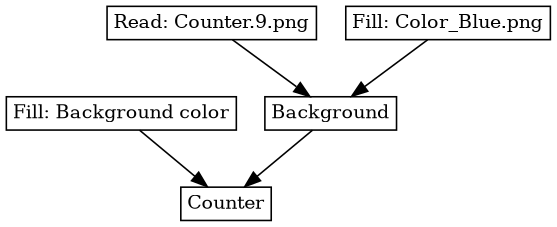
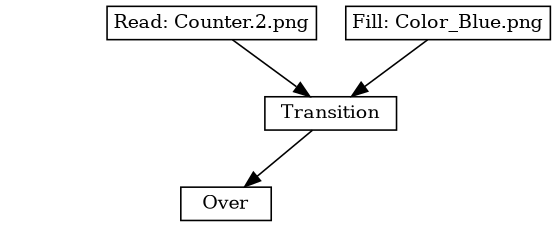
(212, 23) -> (212, 23)
(121, 113) -> none
(331, 113) -> (331, 113)
(226, 204) -> (226, 204)
